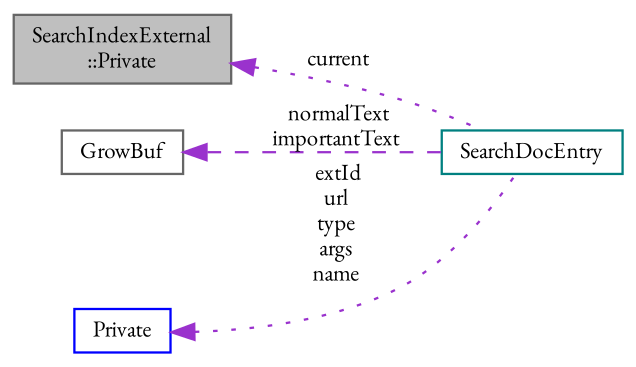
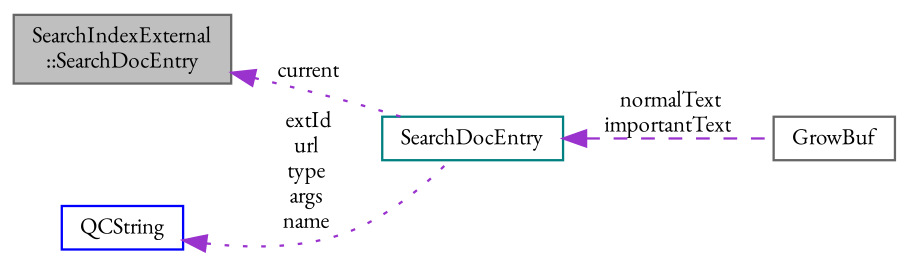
(122, 49) -> (122, 49)
(325, 152) -> (679, 138)
(122, 331) -> (122, 228)
